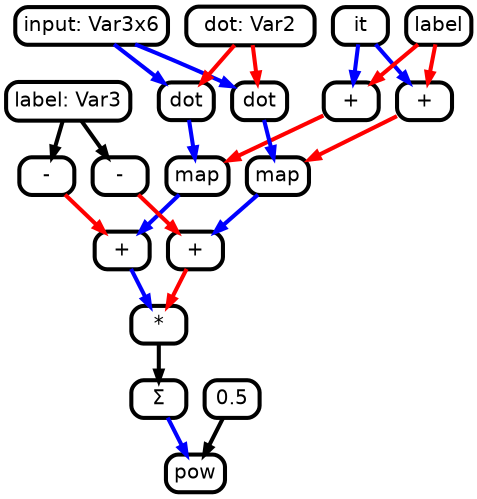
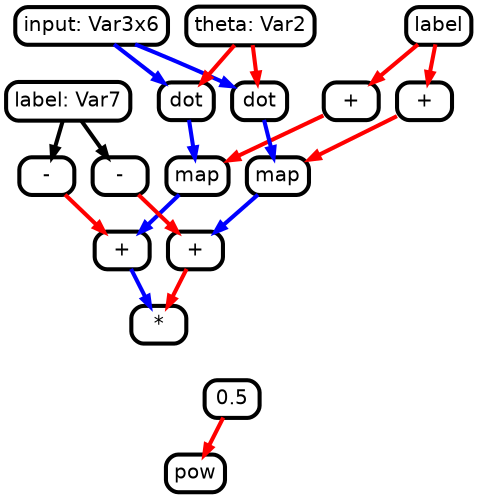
(250, 26) -> (250, 26)
(360, 26) -> none
(68, 101) -> (68, 101)
(159, 399) -> none
(216, 432) -> (216, 432)
